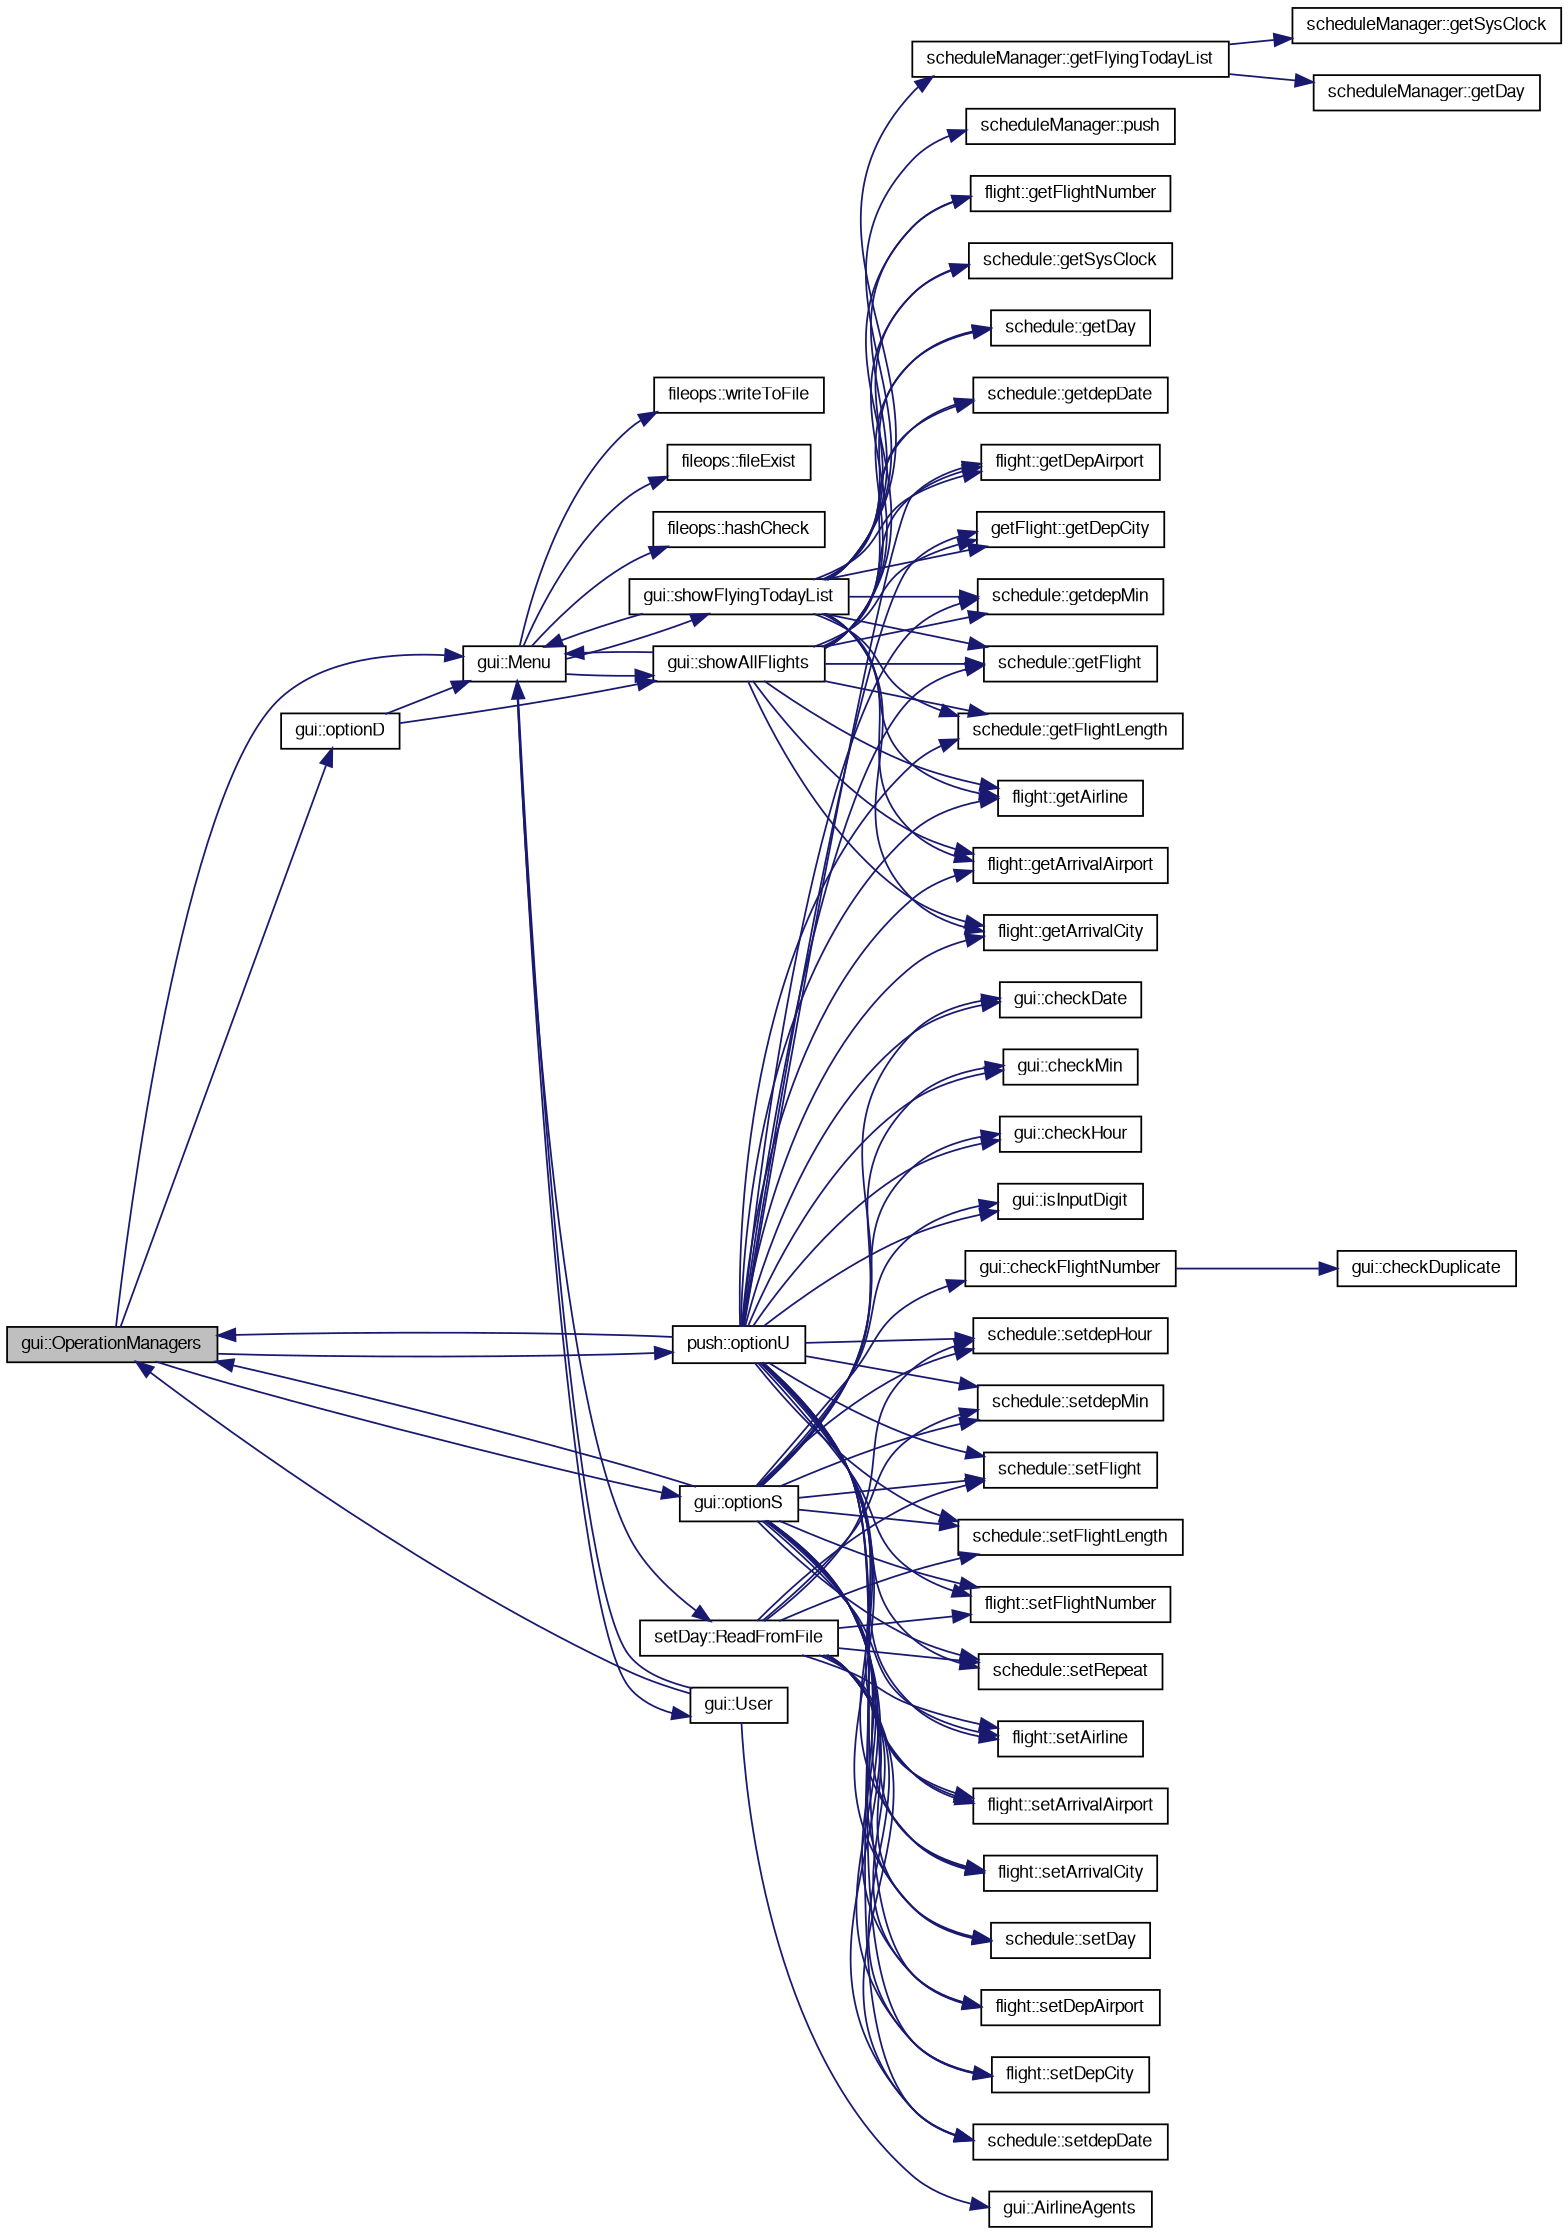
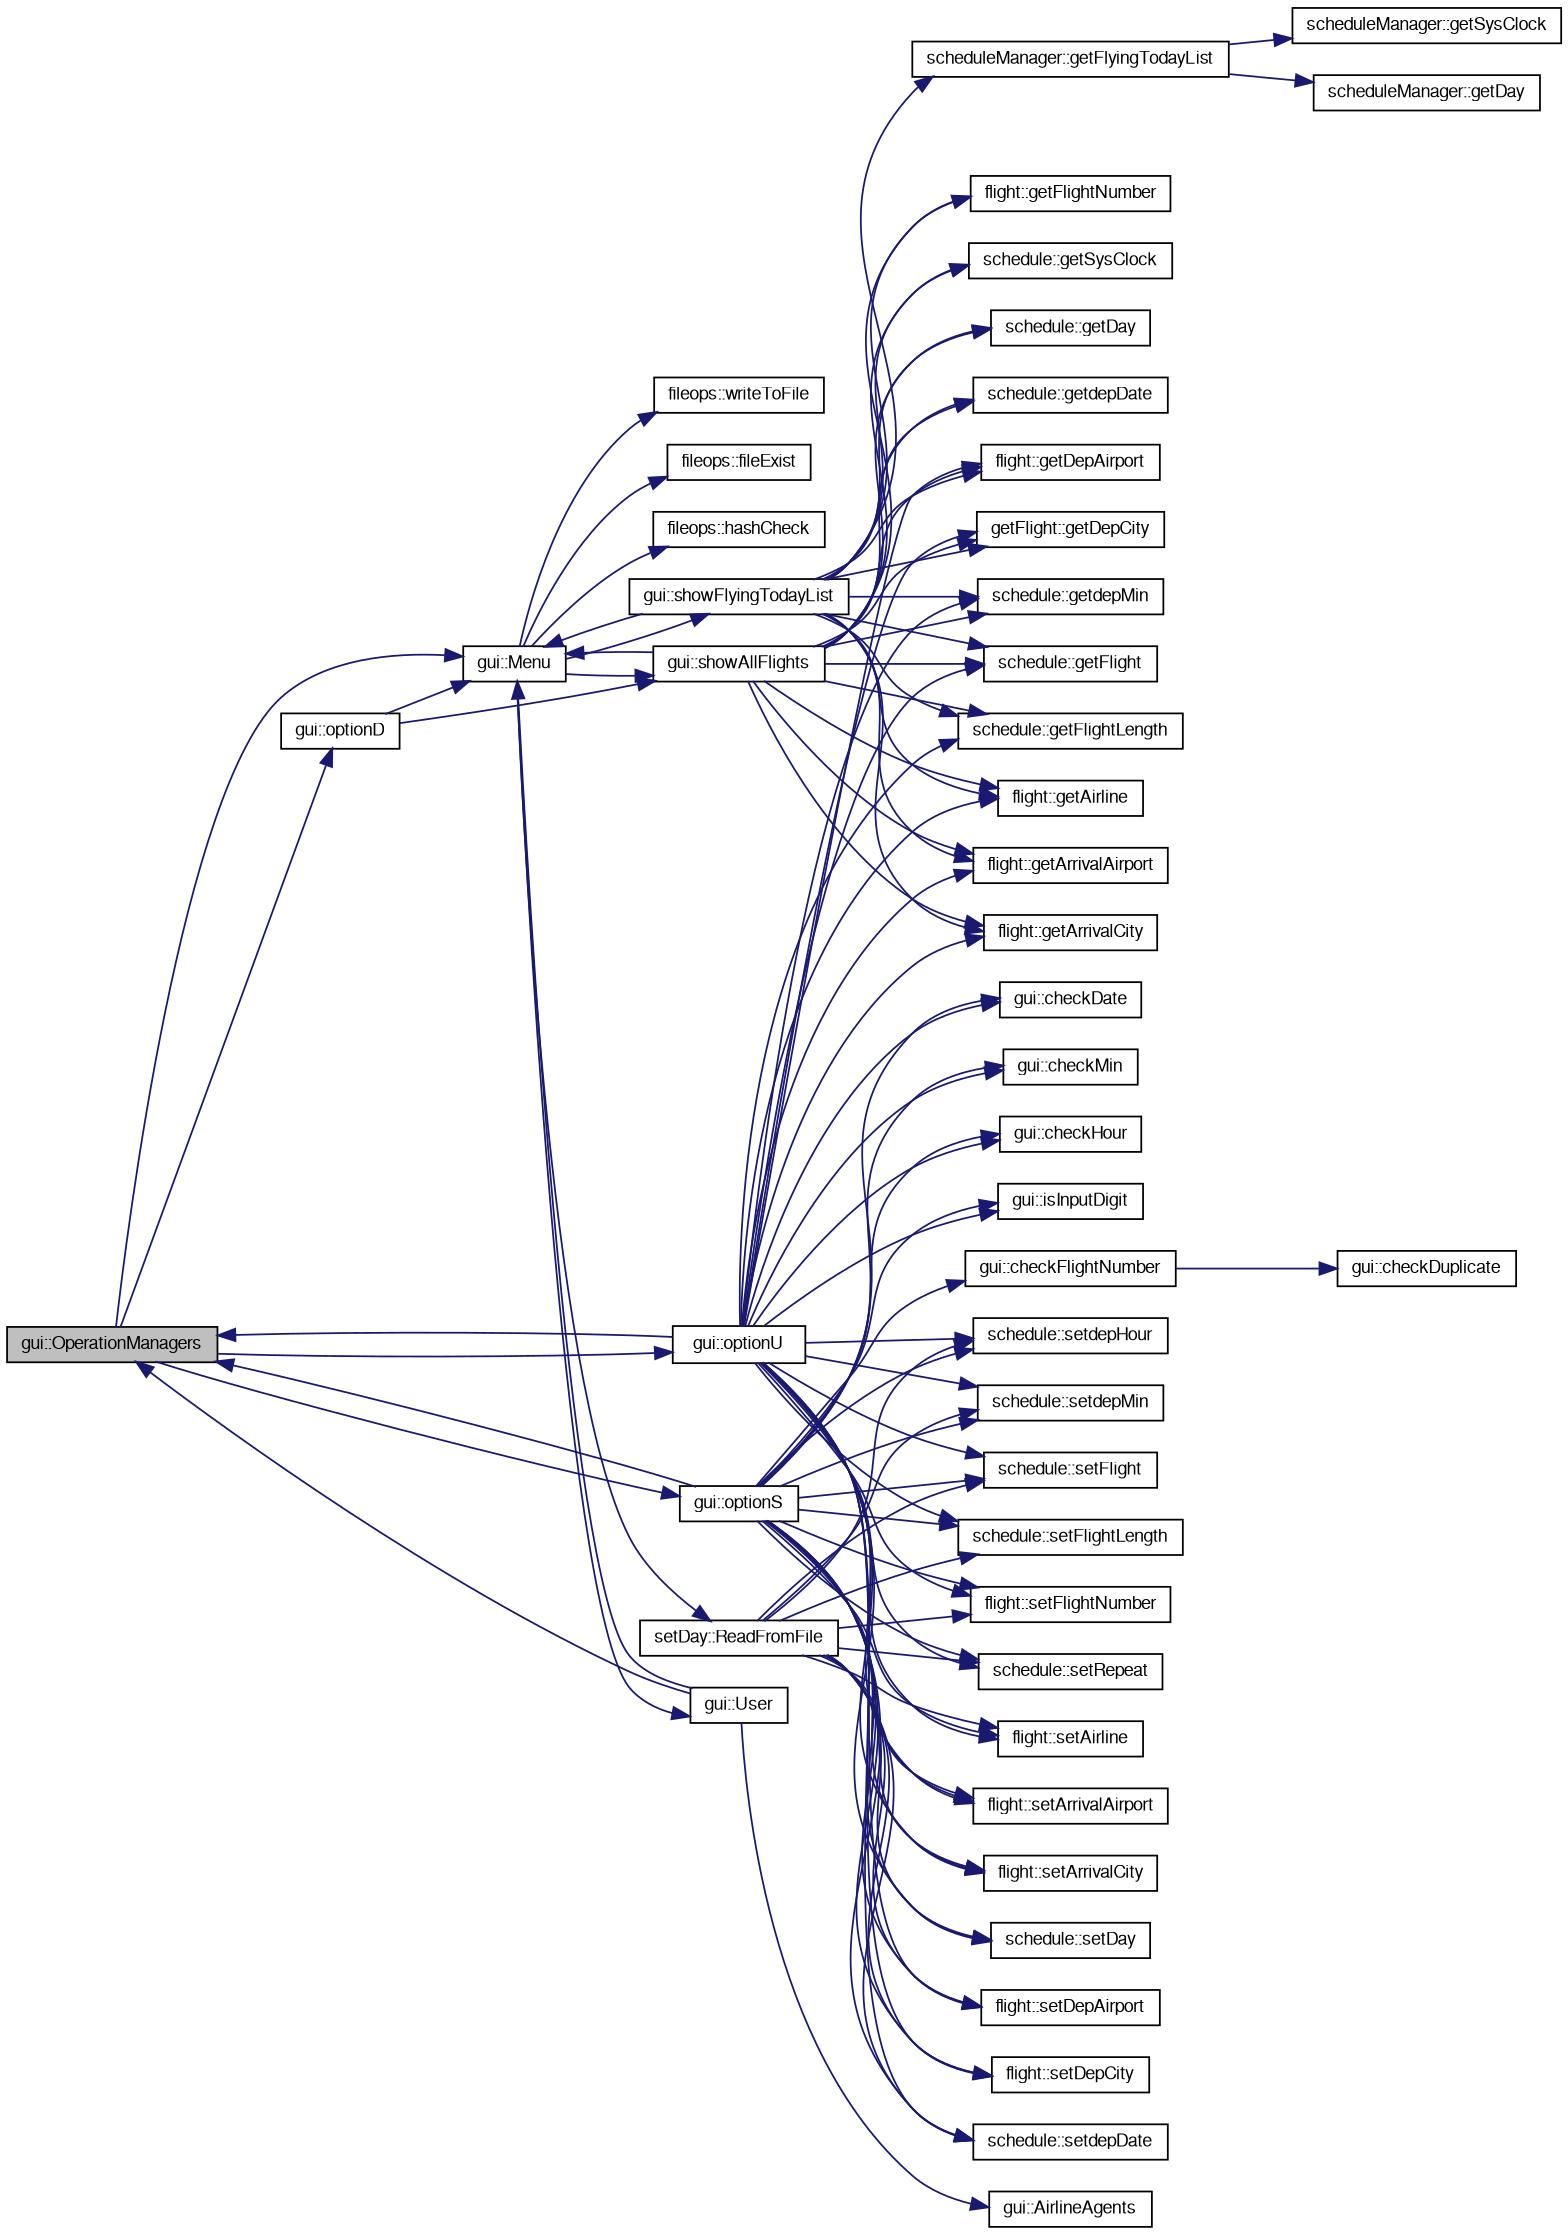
(1071, 126) -> none
(739, 1345) -> (739, 1345)
